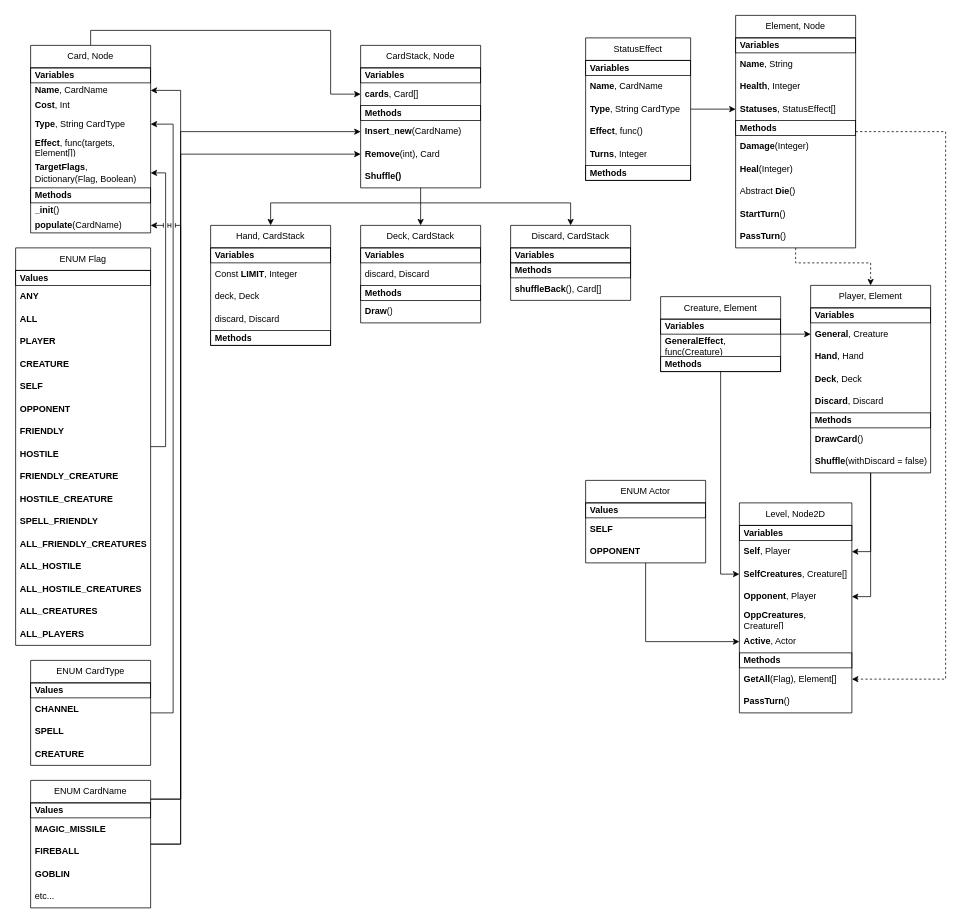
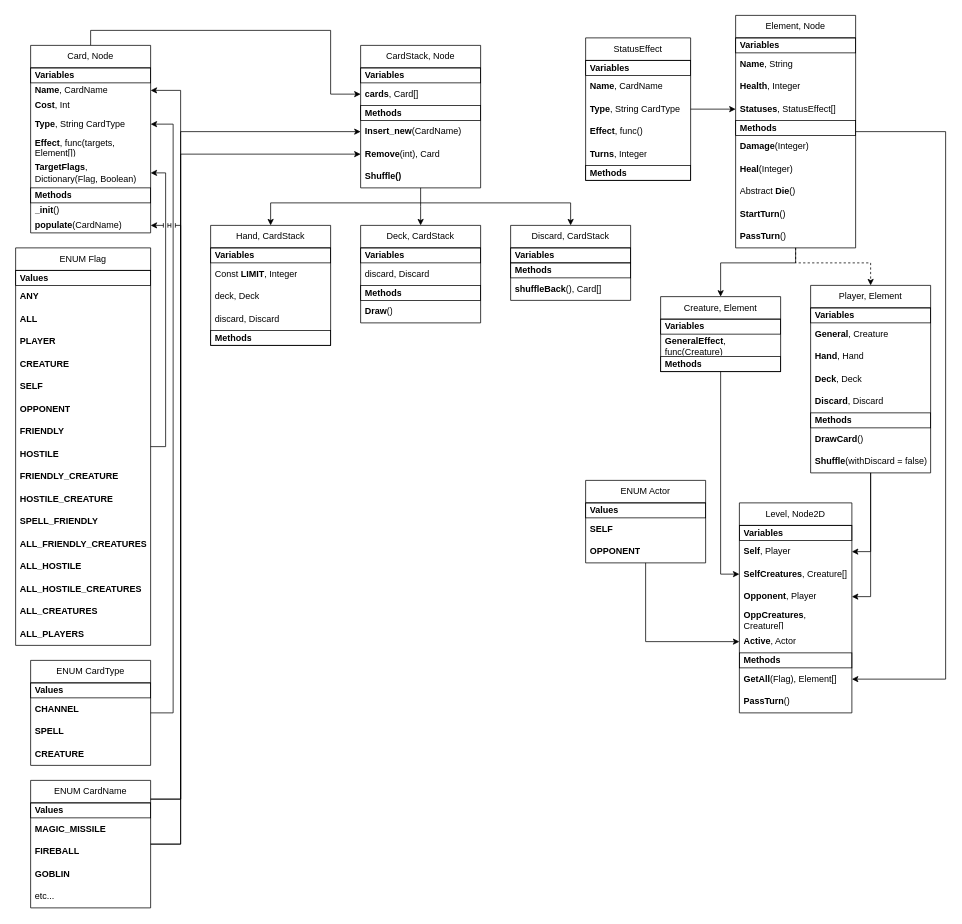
none -> (720, 276)
(804, 334) -> none
(945, 405) -> (945, 405)
